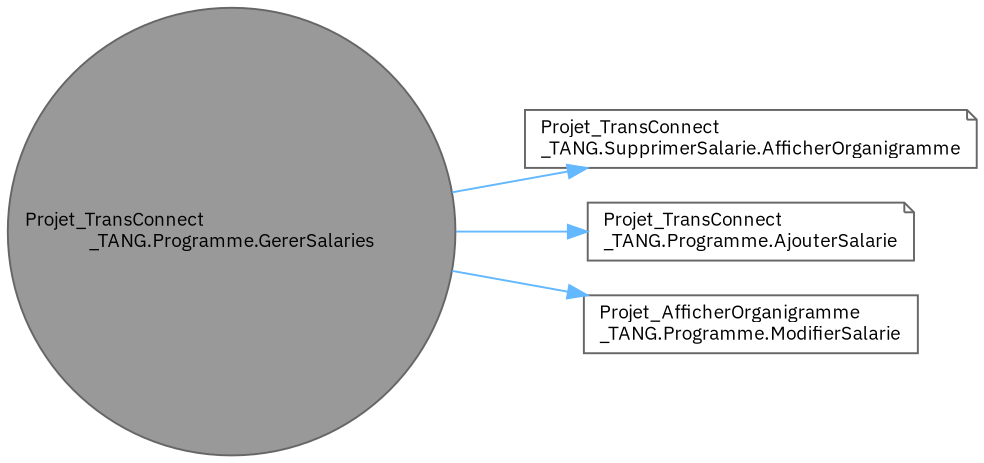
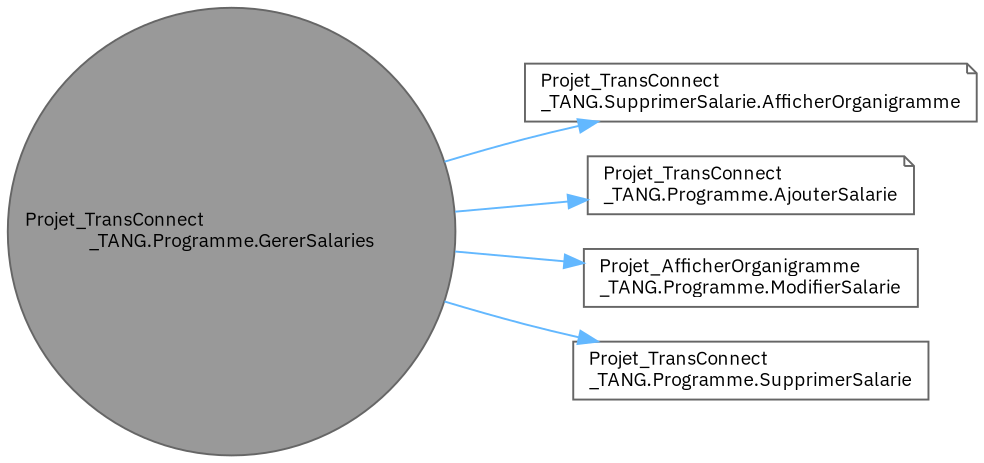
none -> (751, 371)
